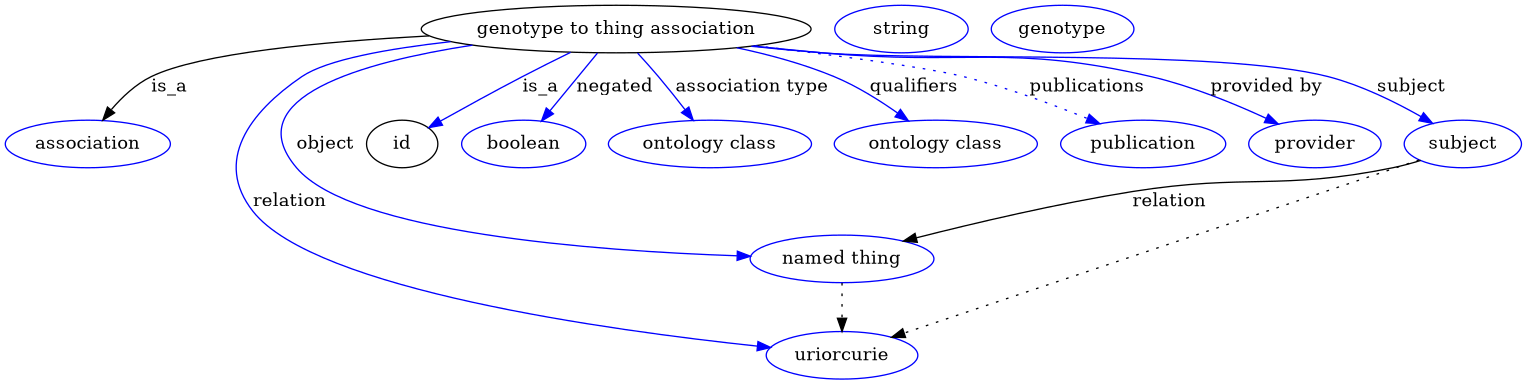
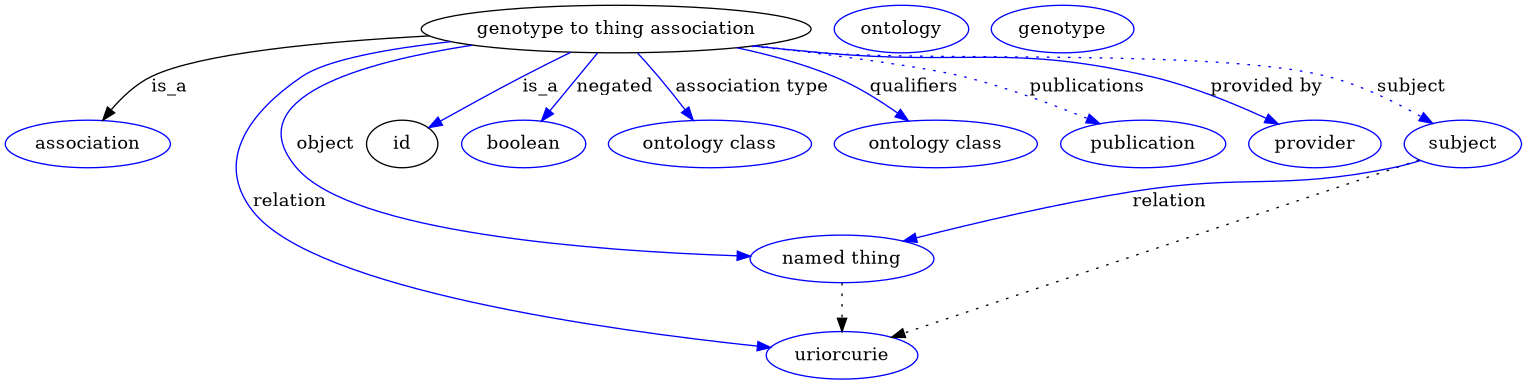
(901, 29) -> (901, 29)
(1108, 58) -> (1108, 58)
(1167, 187) -> (1167, 187)
